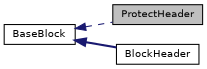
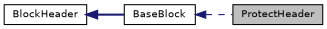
(101, 45) -> (111, 15)
